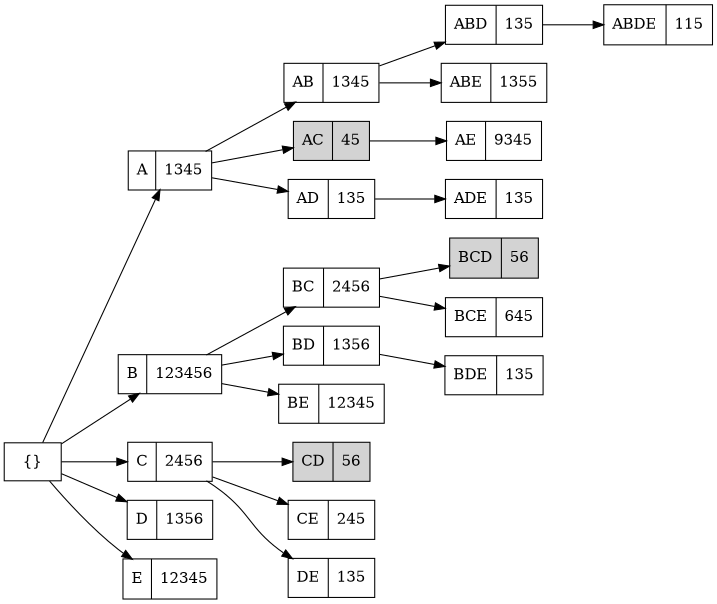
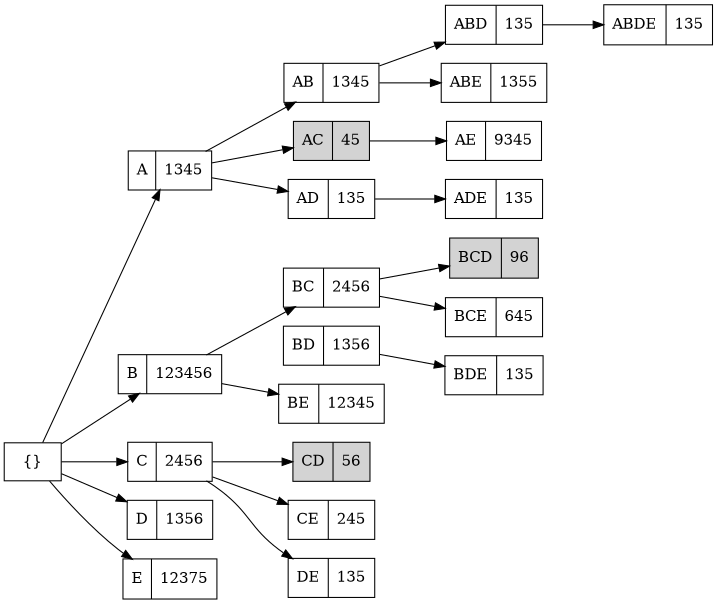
(689, 24) -> (689, 24)
(520, 258) -> (520, 258)
(247, 361) -> none
(184, 578) -> (184, 578)
